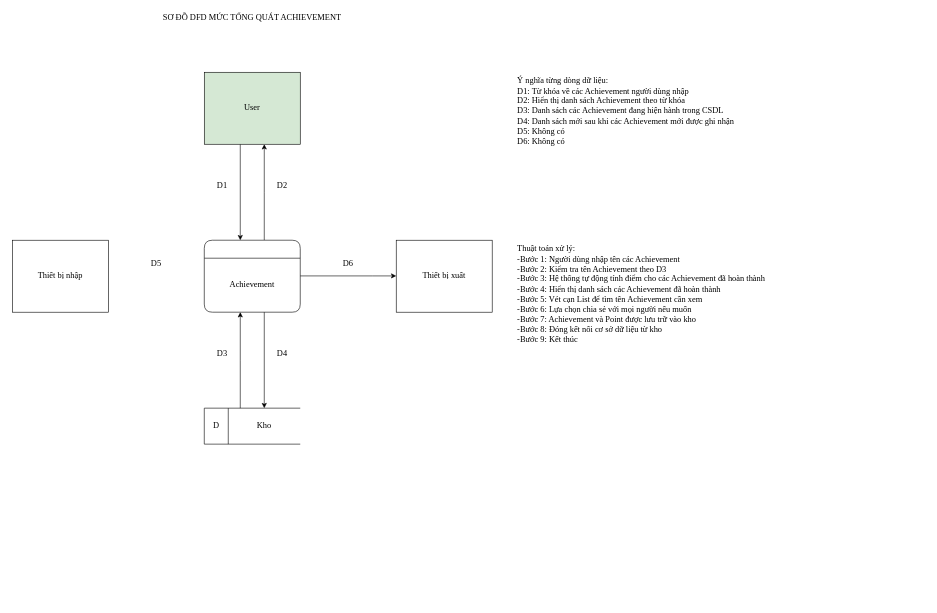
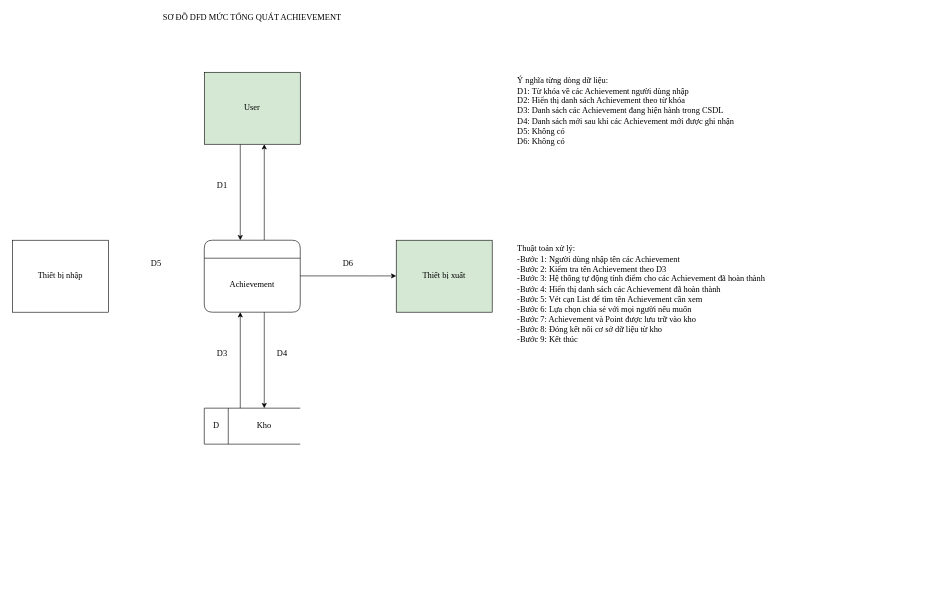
(282, 186) -> none
(444, 276) -> (444, 276)
